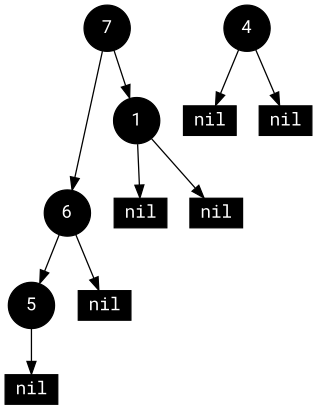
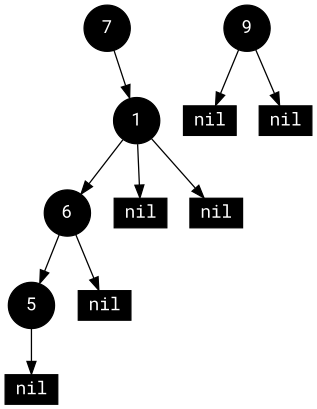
(247, 28) -> (247, 28)
(89, 114) -> (106, 162)
